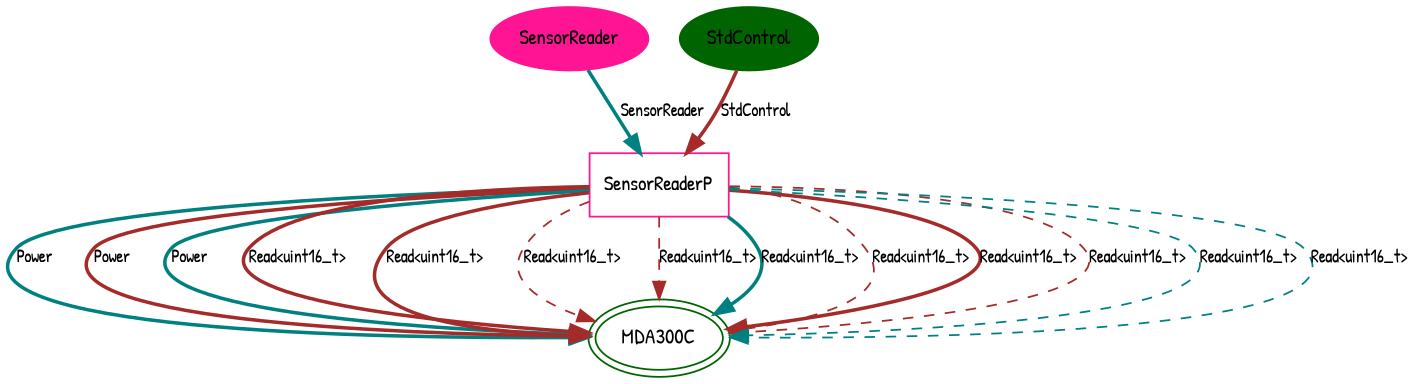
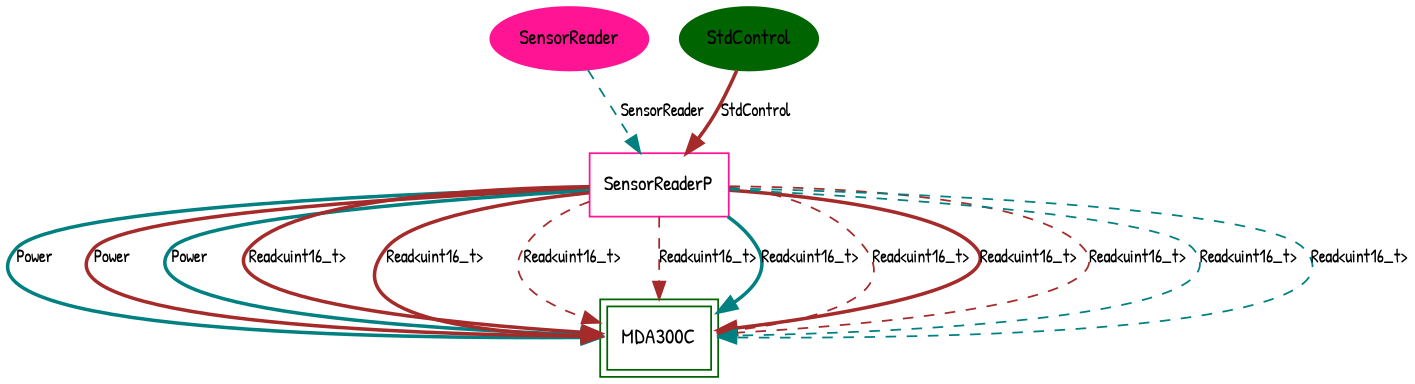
(609, 104) -> (609, 104)
(659, 338) -> (659, 338)
